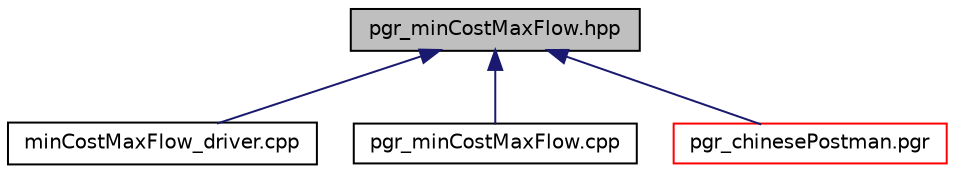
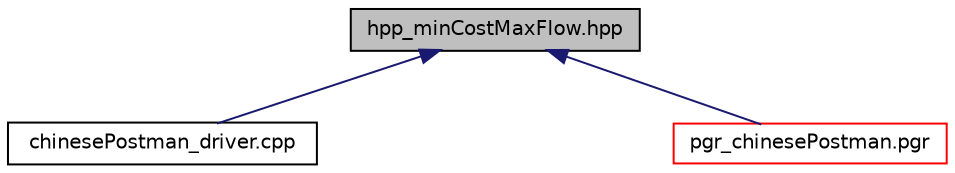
(495, 30) -> (495, 30)
(162, 144) -> (162, 144)
(495, 144) -> none
